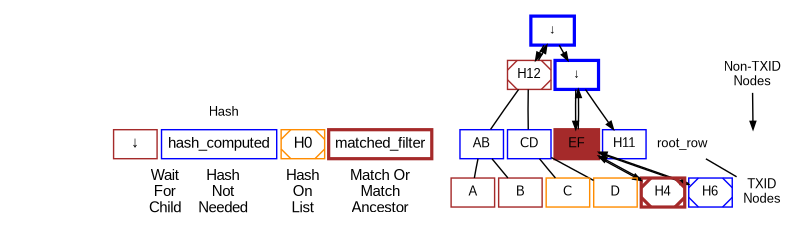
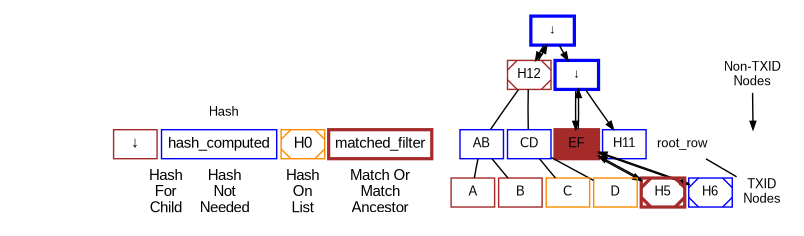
(165, 193) -> (166, 193)
(663, 193) -> (663, 193)
